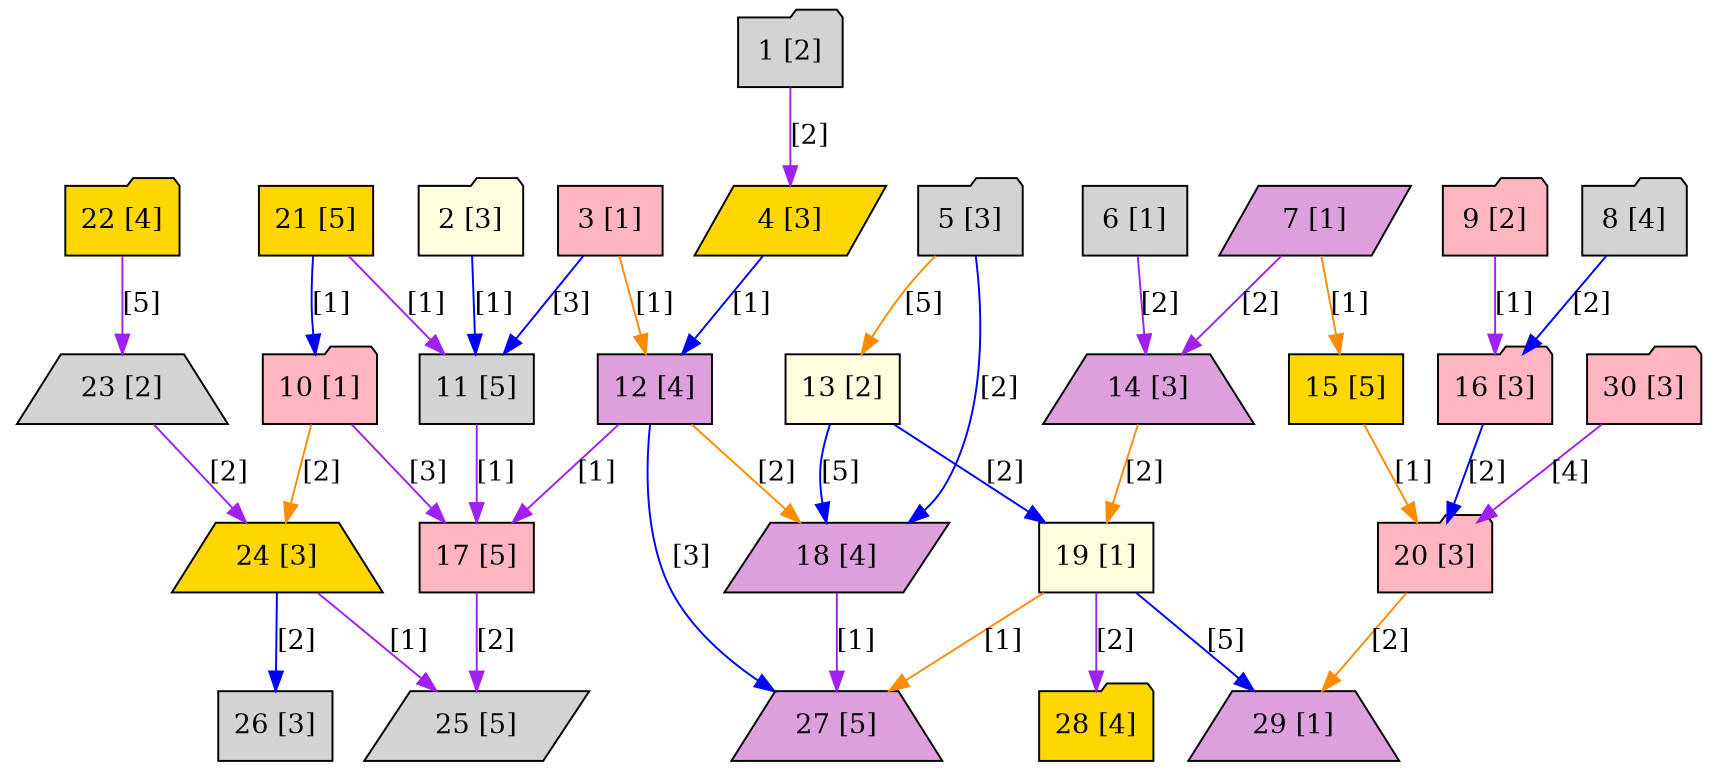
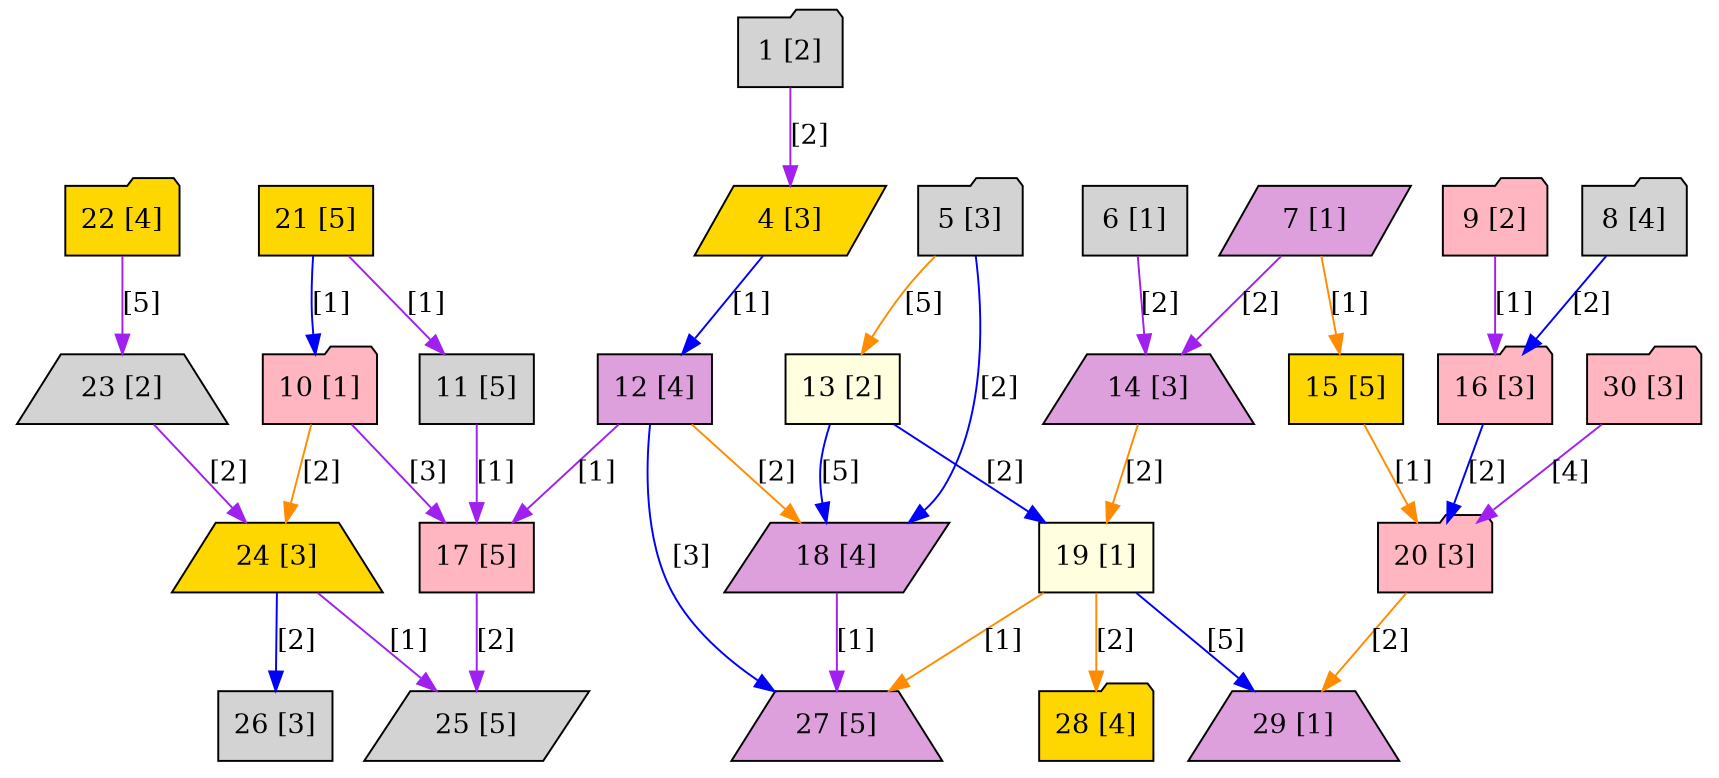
(471, 221) -> none
(610, 221) -> none
(1096, 632) -> (1096, 632)
